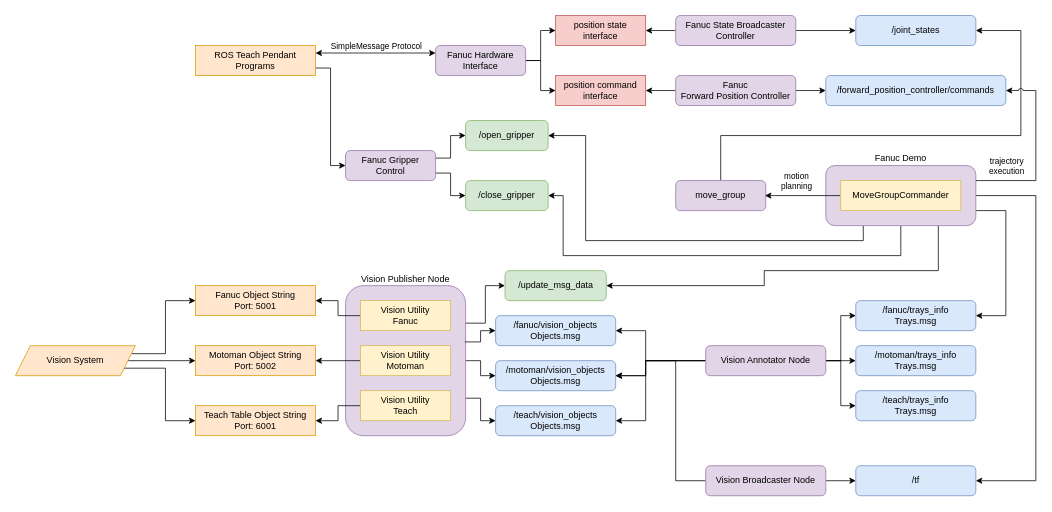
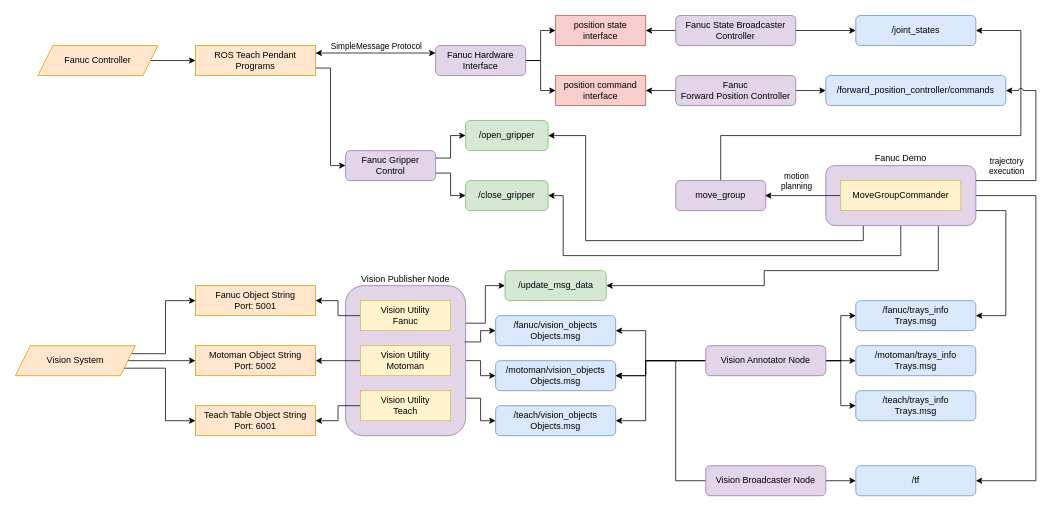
none -> (98, 60)
none -> (170, 60)
